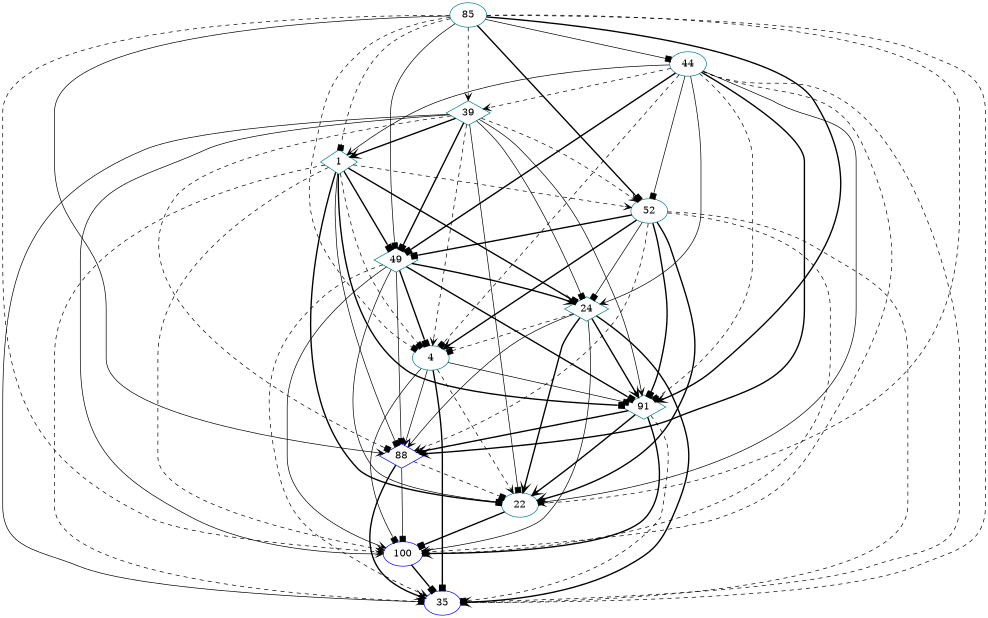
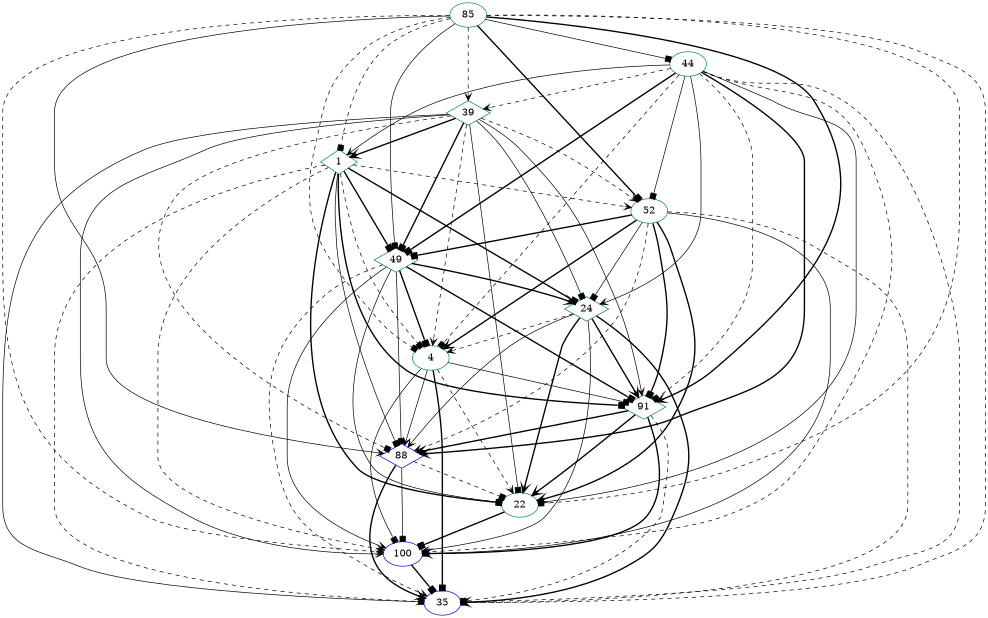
(960, 193) -> (960, 193)
(510, 333) -> (510, 333)
(782, 462) -> (782, 462)
